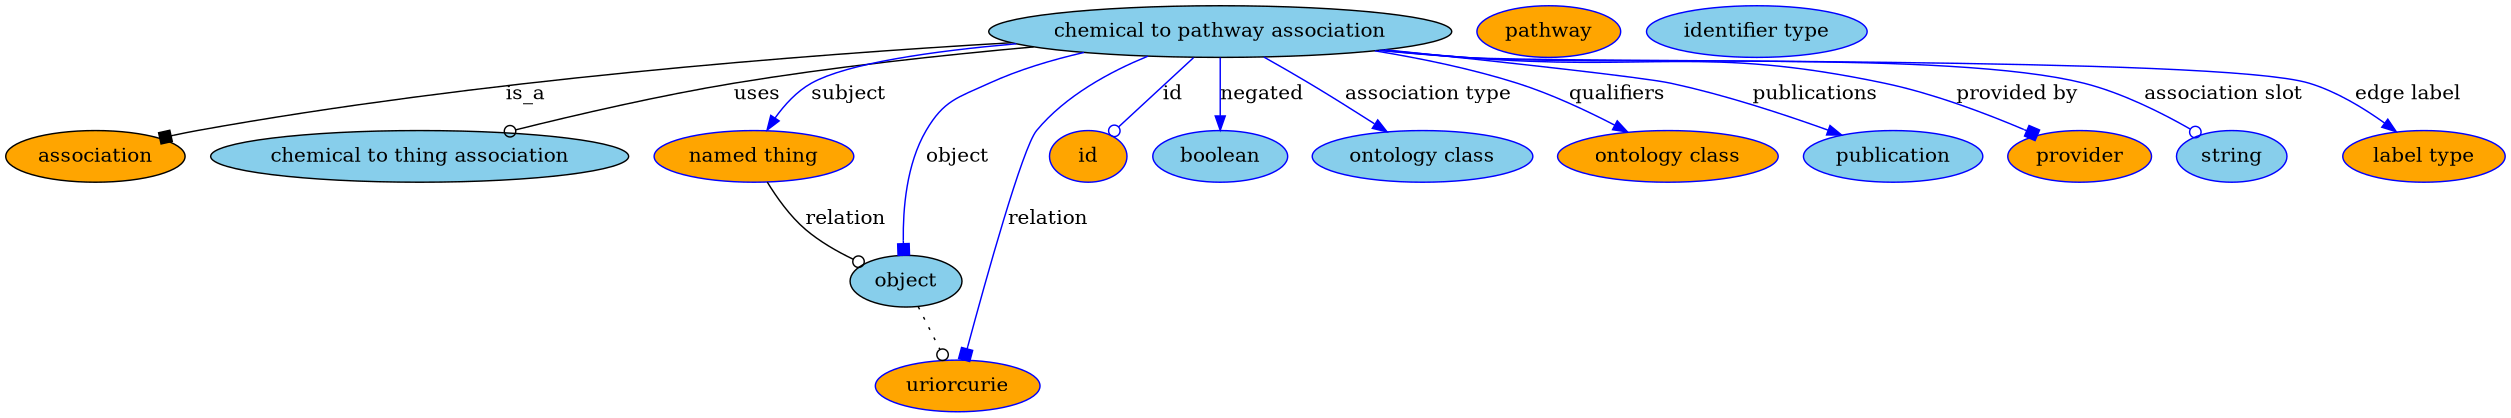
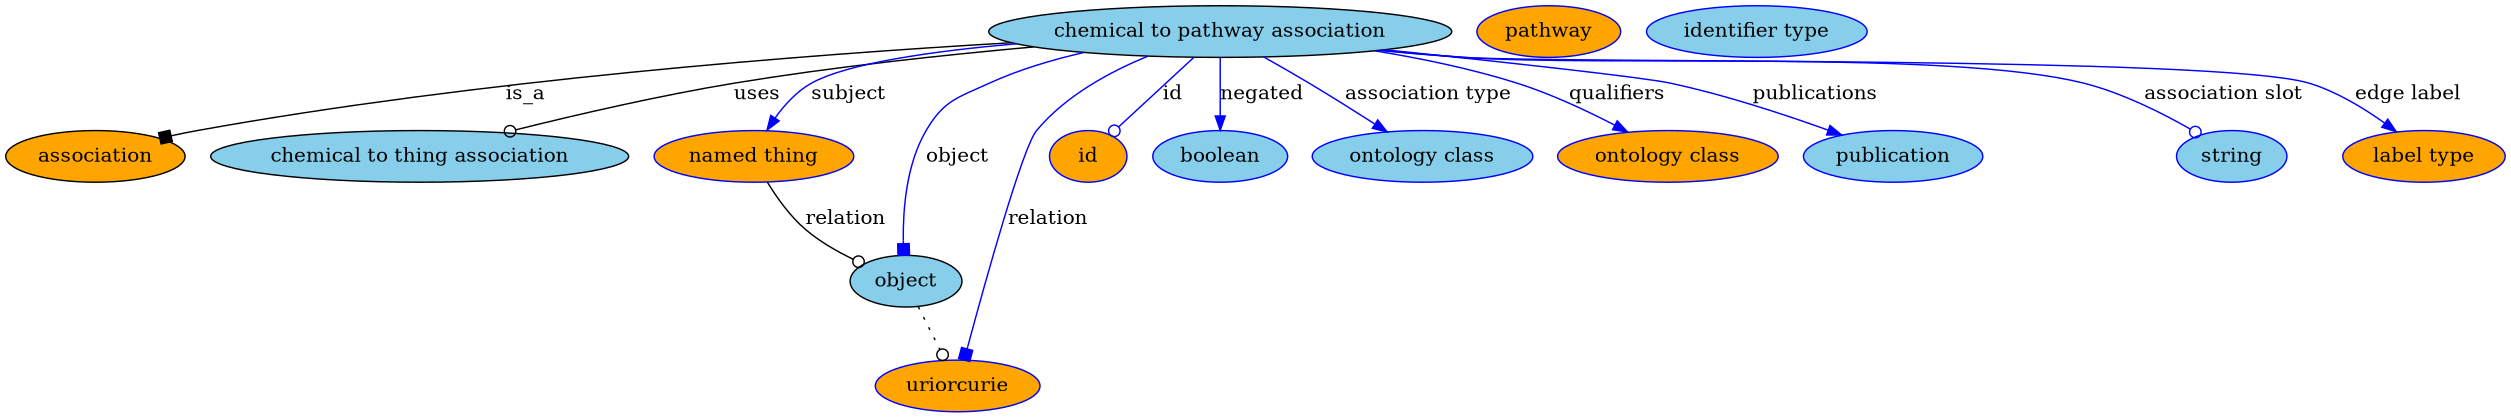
(2080, 156) -> none
